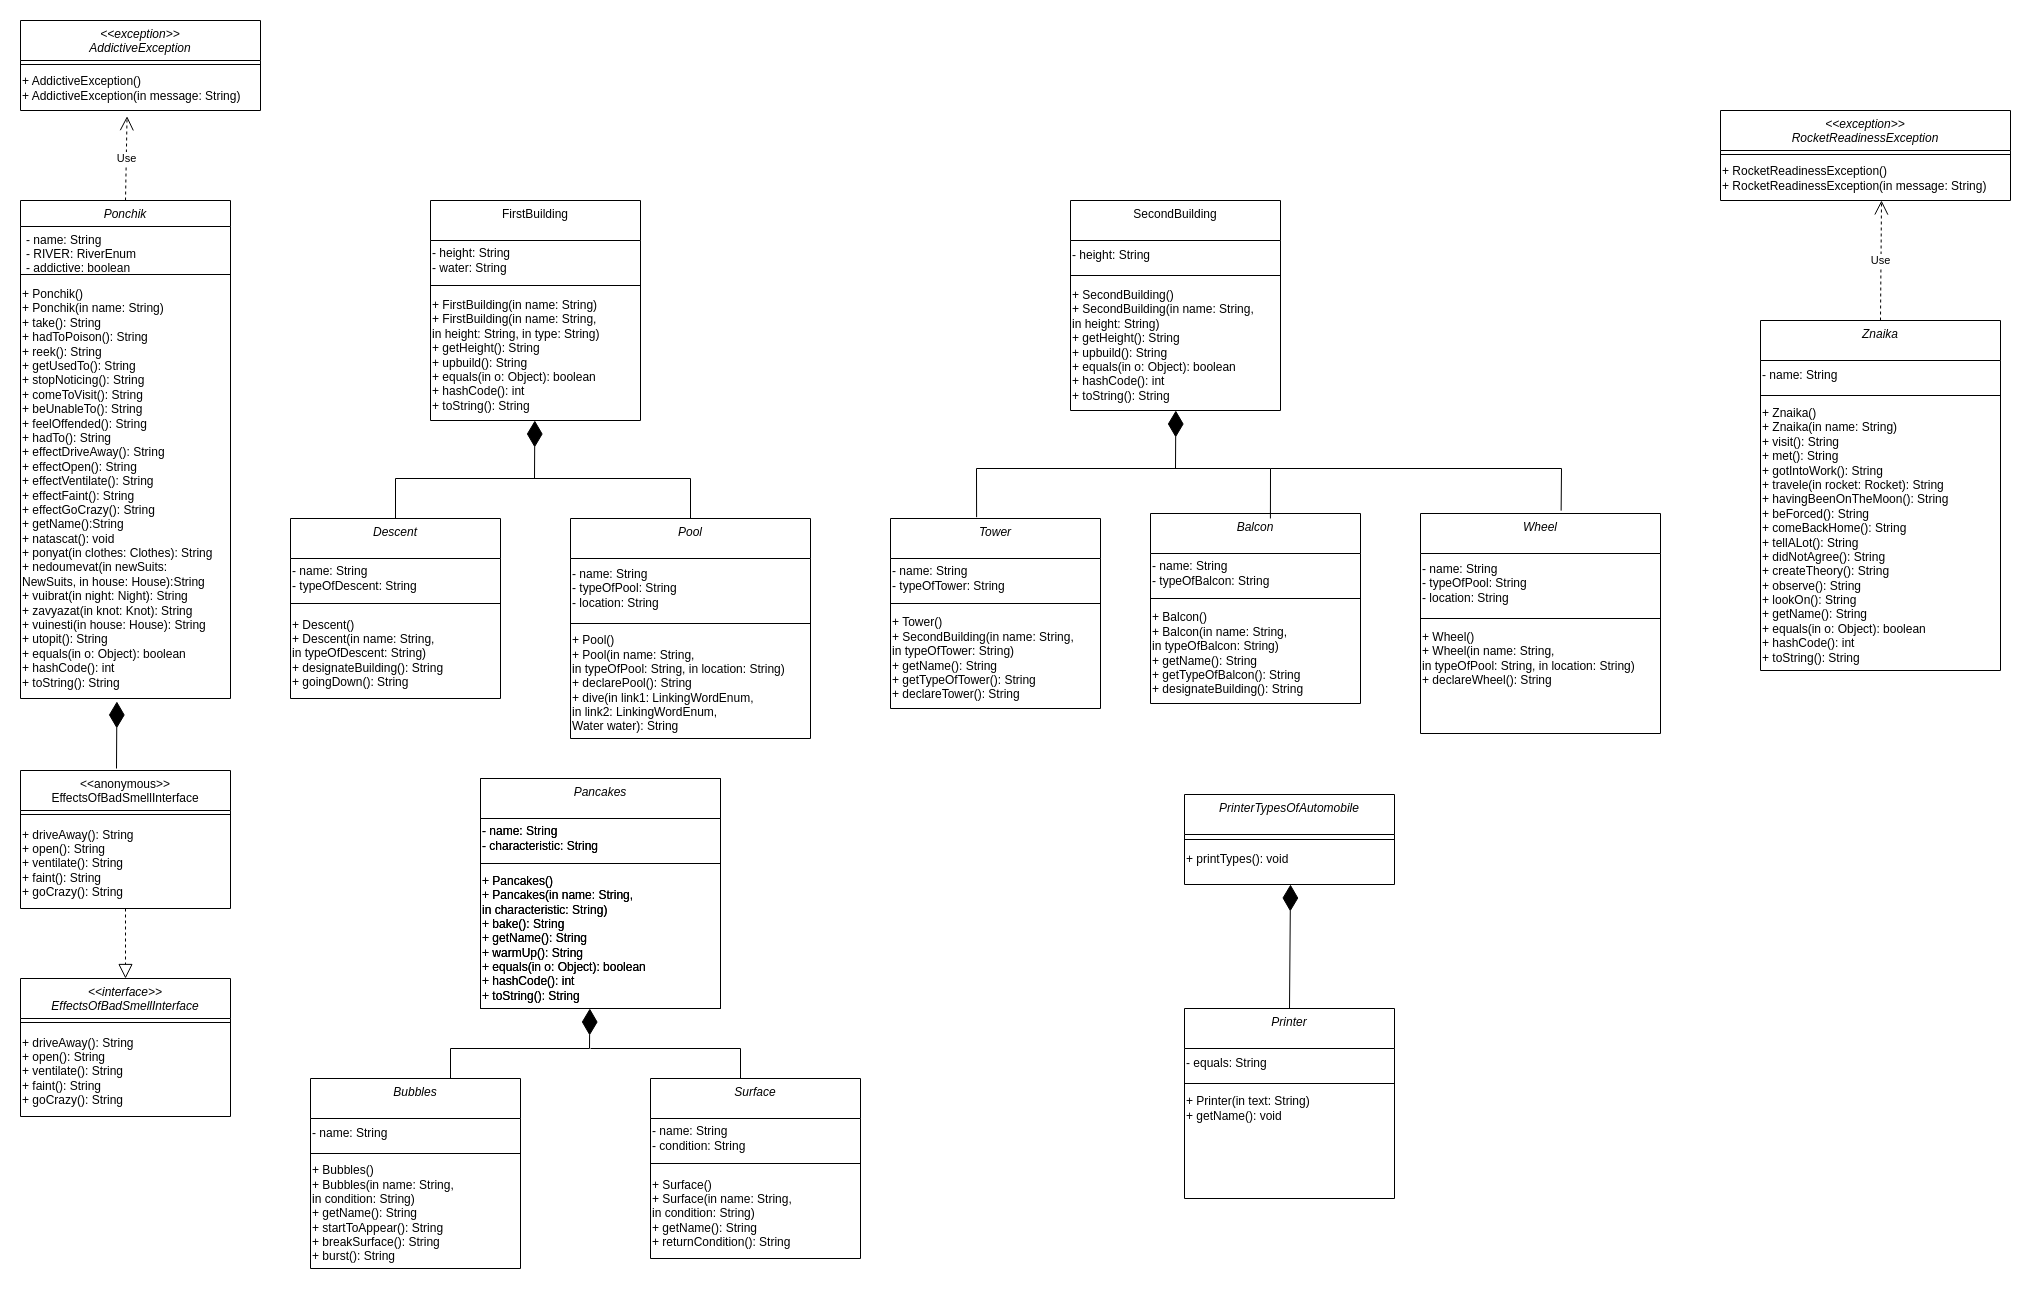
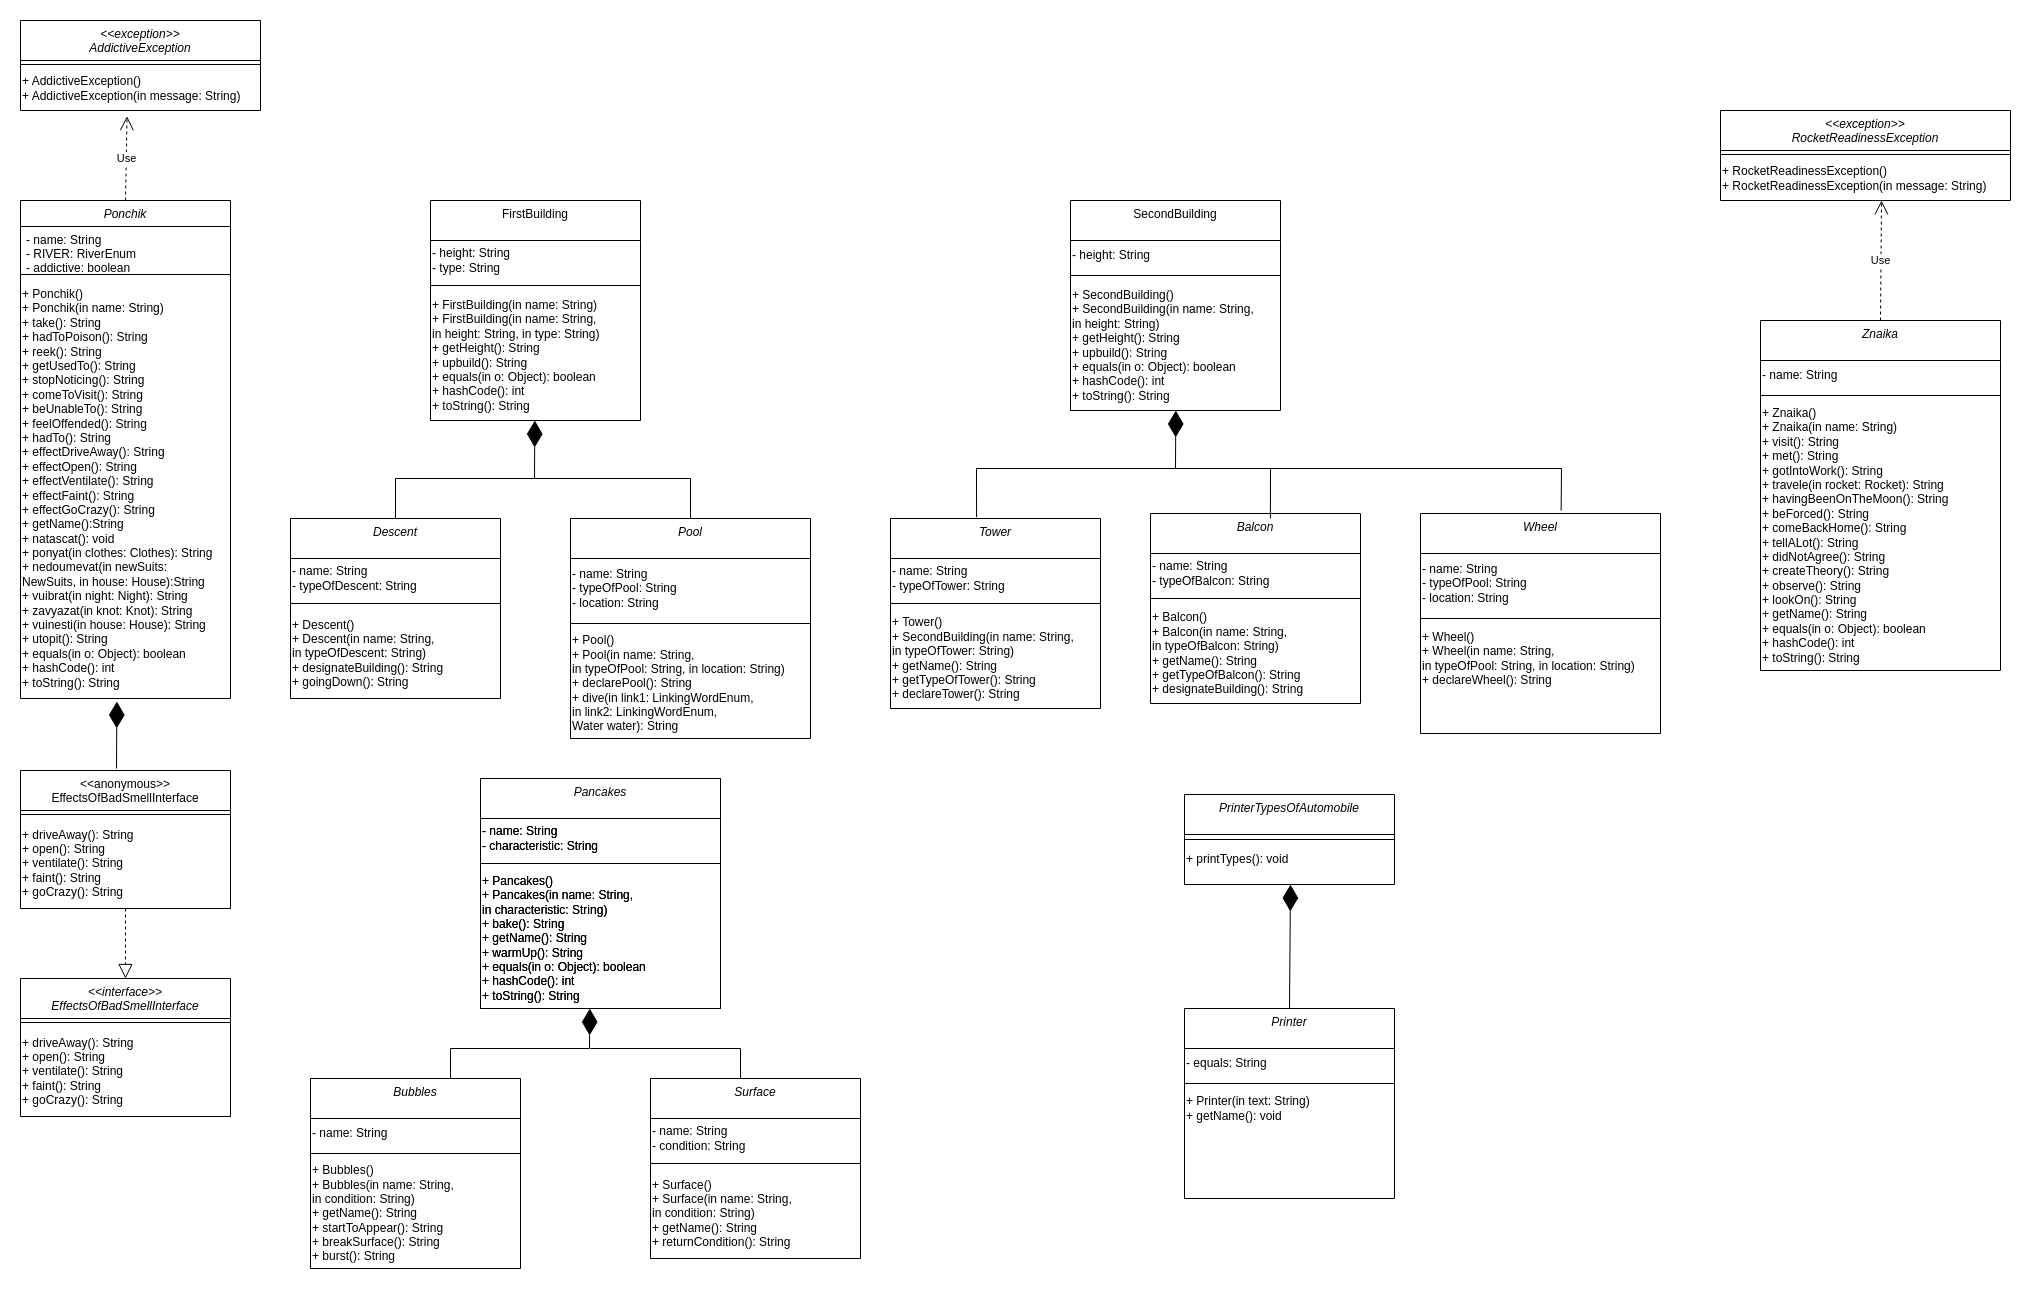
(478, 261) -> (478, 261)
